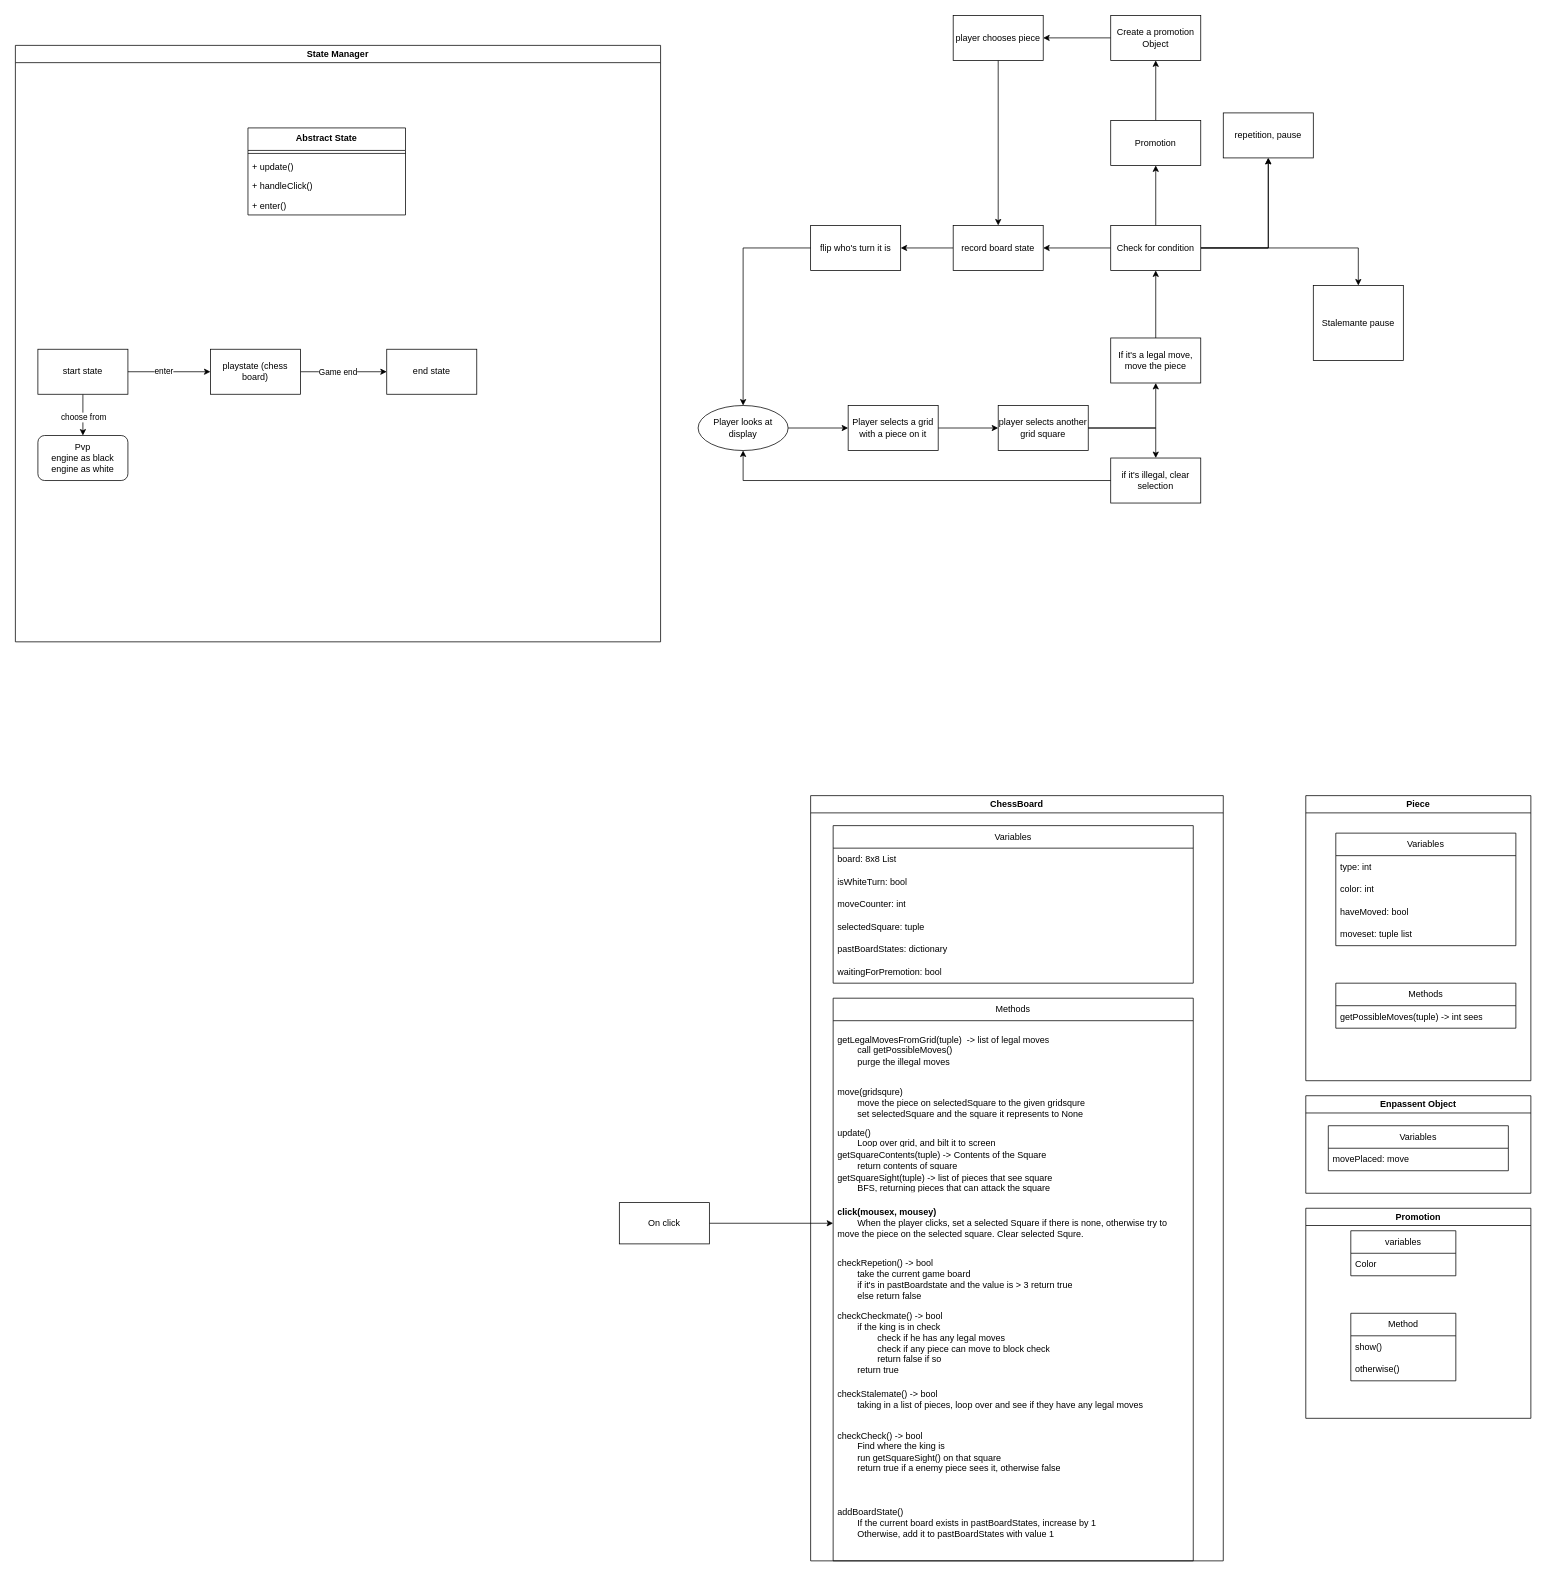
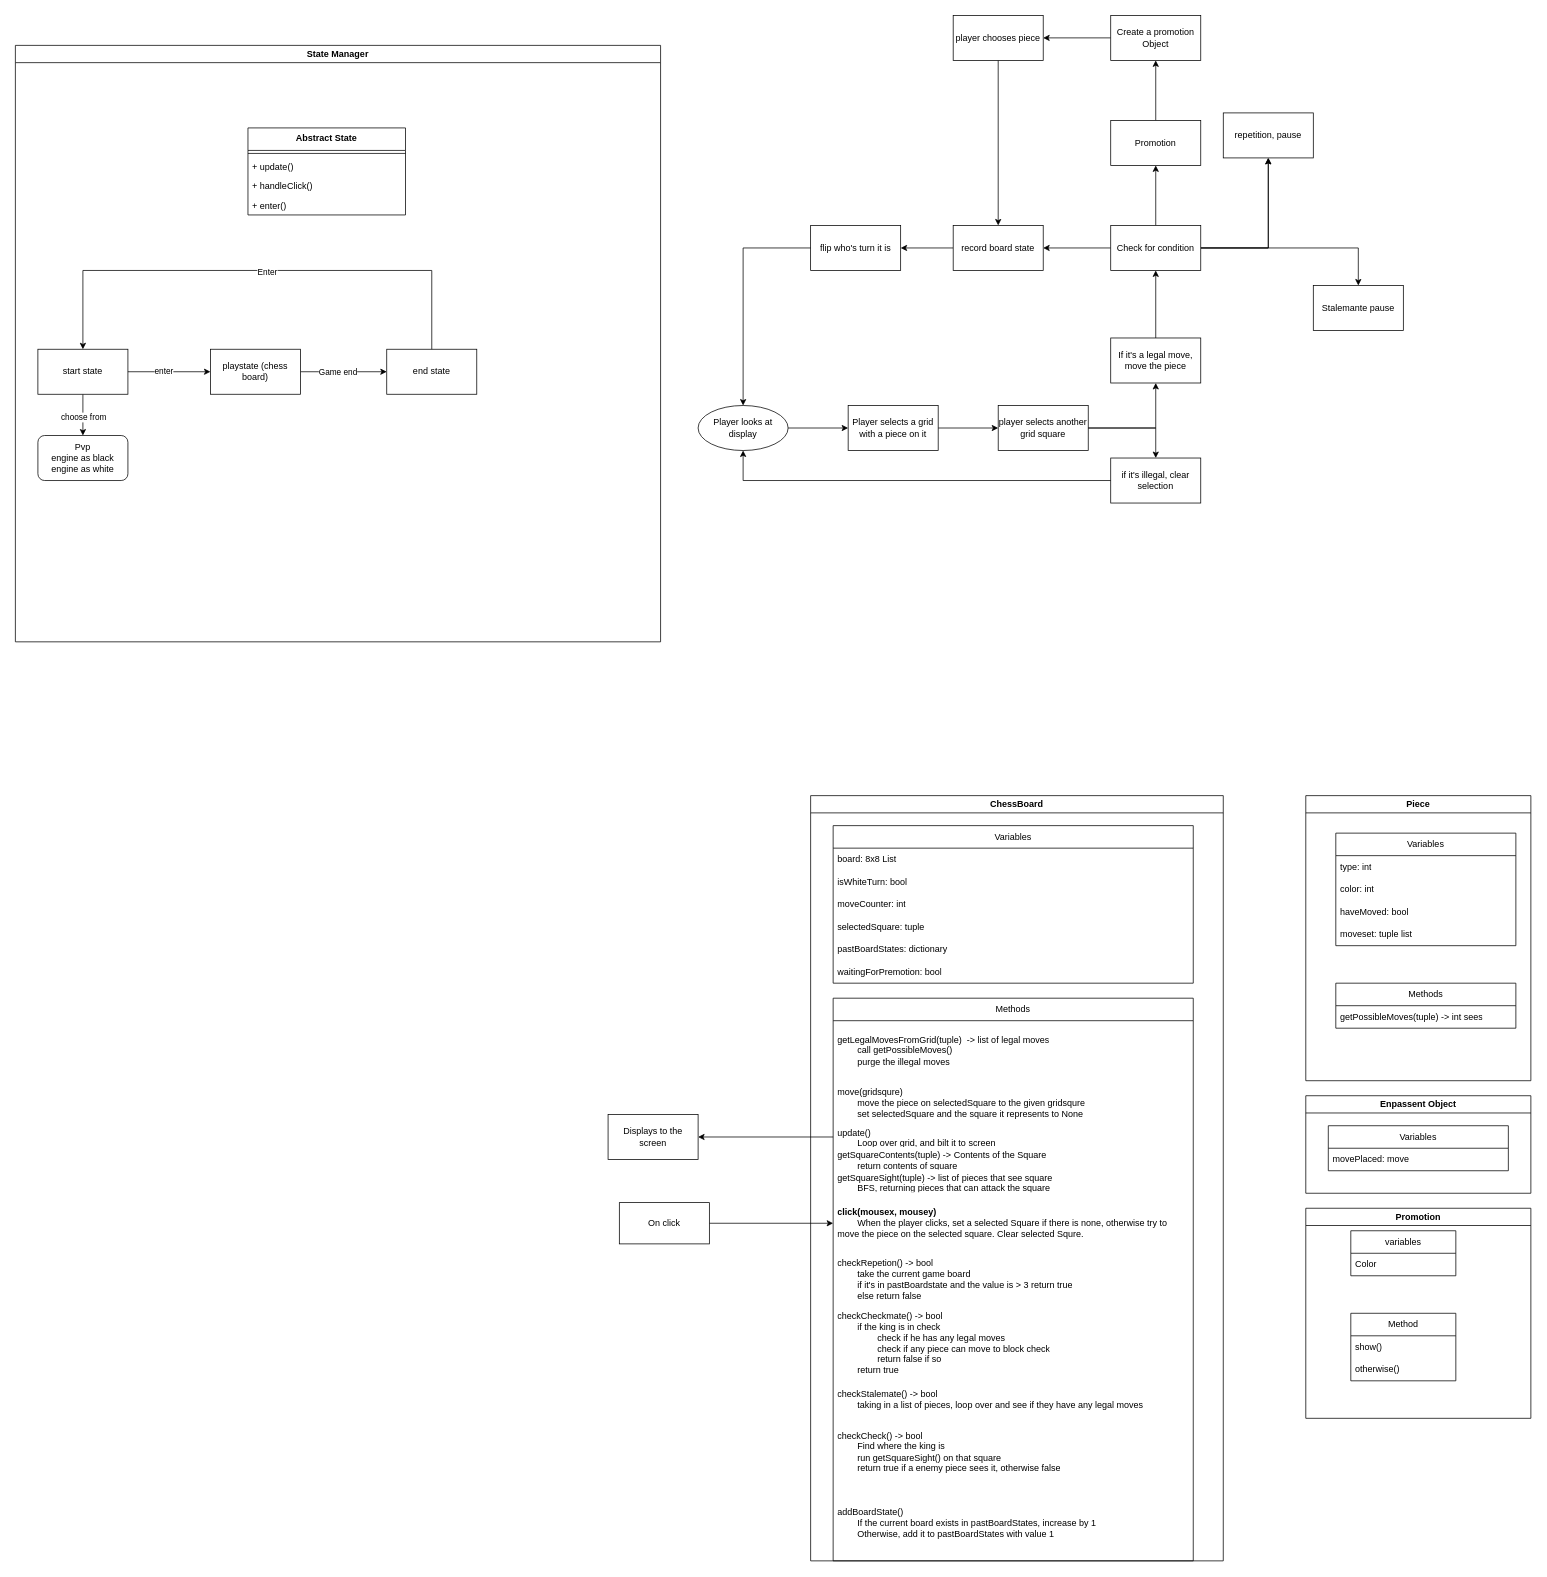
none -> (295, 270)
(1358, 323) -> (1358, 308)
none -> (653, 1137)
none -> (704, 1137)
